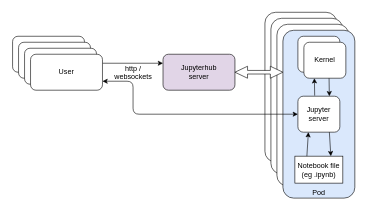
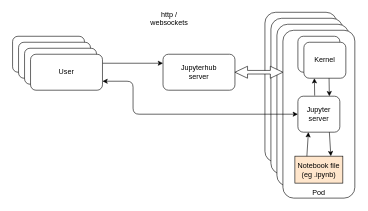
(133, 72) -> (169, 18)
(199, 72) -> (199, 72)
(319, 170) -> (319, 170)
(319, 192) -> (319, 192)
